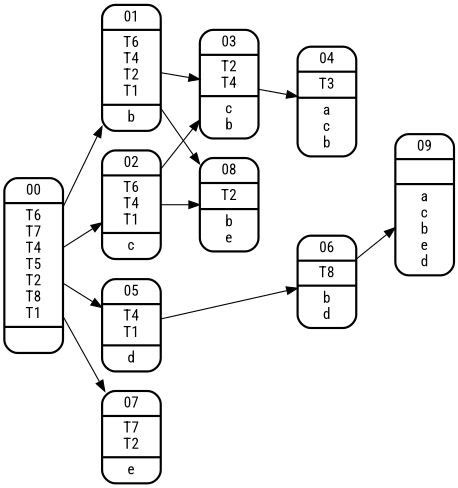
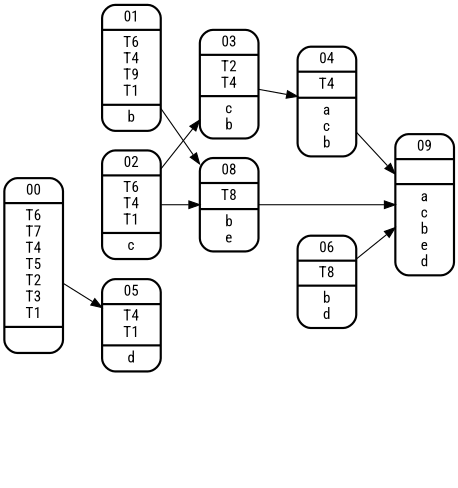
(131, 75) -> (131, 75)
(175, 75) -> none
(327, 84) -> (327, 84)
none -> (372, 149)
(80, 172) -> none
(229, 196) -> (229, 196)
none -> (322, 205)
(78, 238) -> none
(34, 297) -> (34, 297)
(224, 305) -> none
(131, 437) -> none
